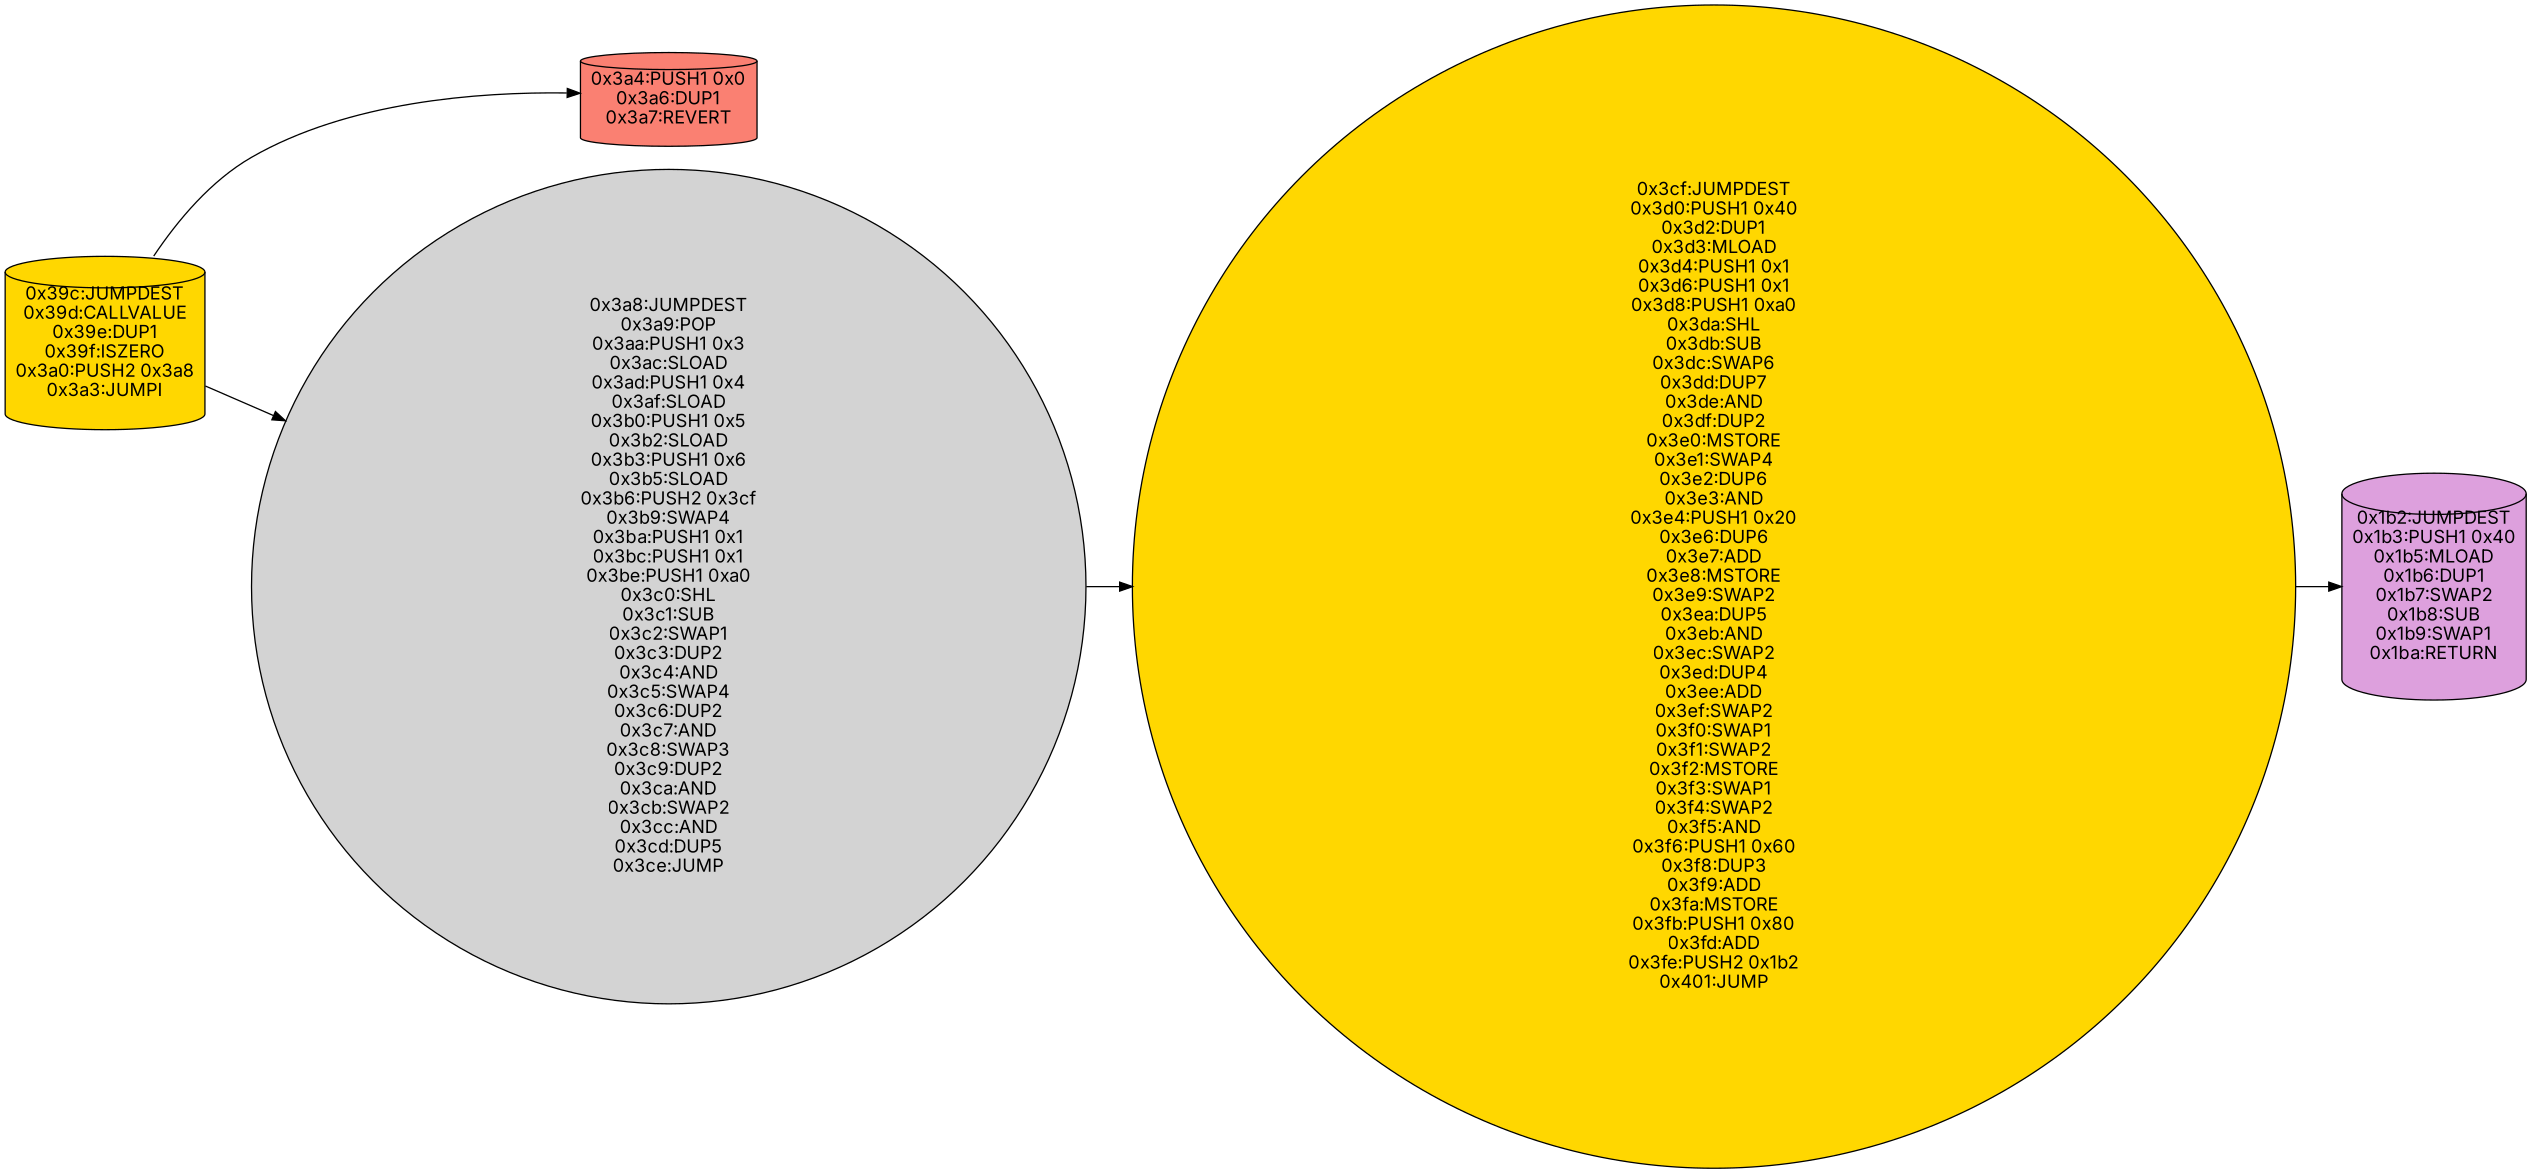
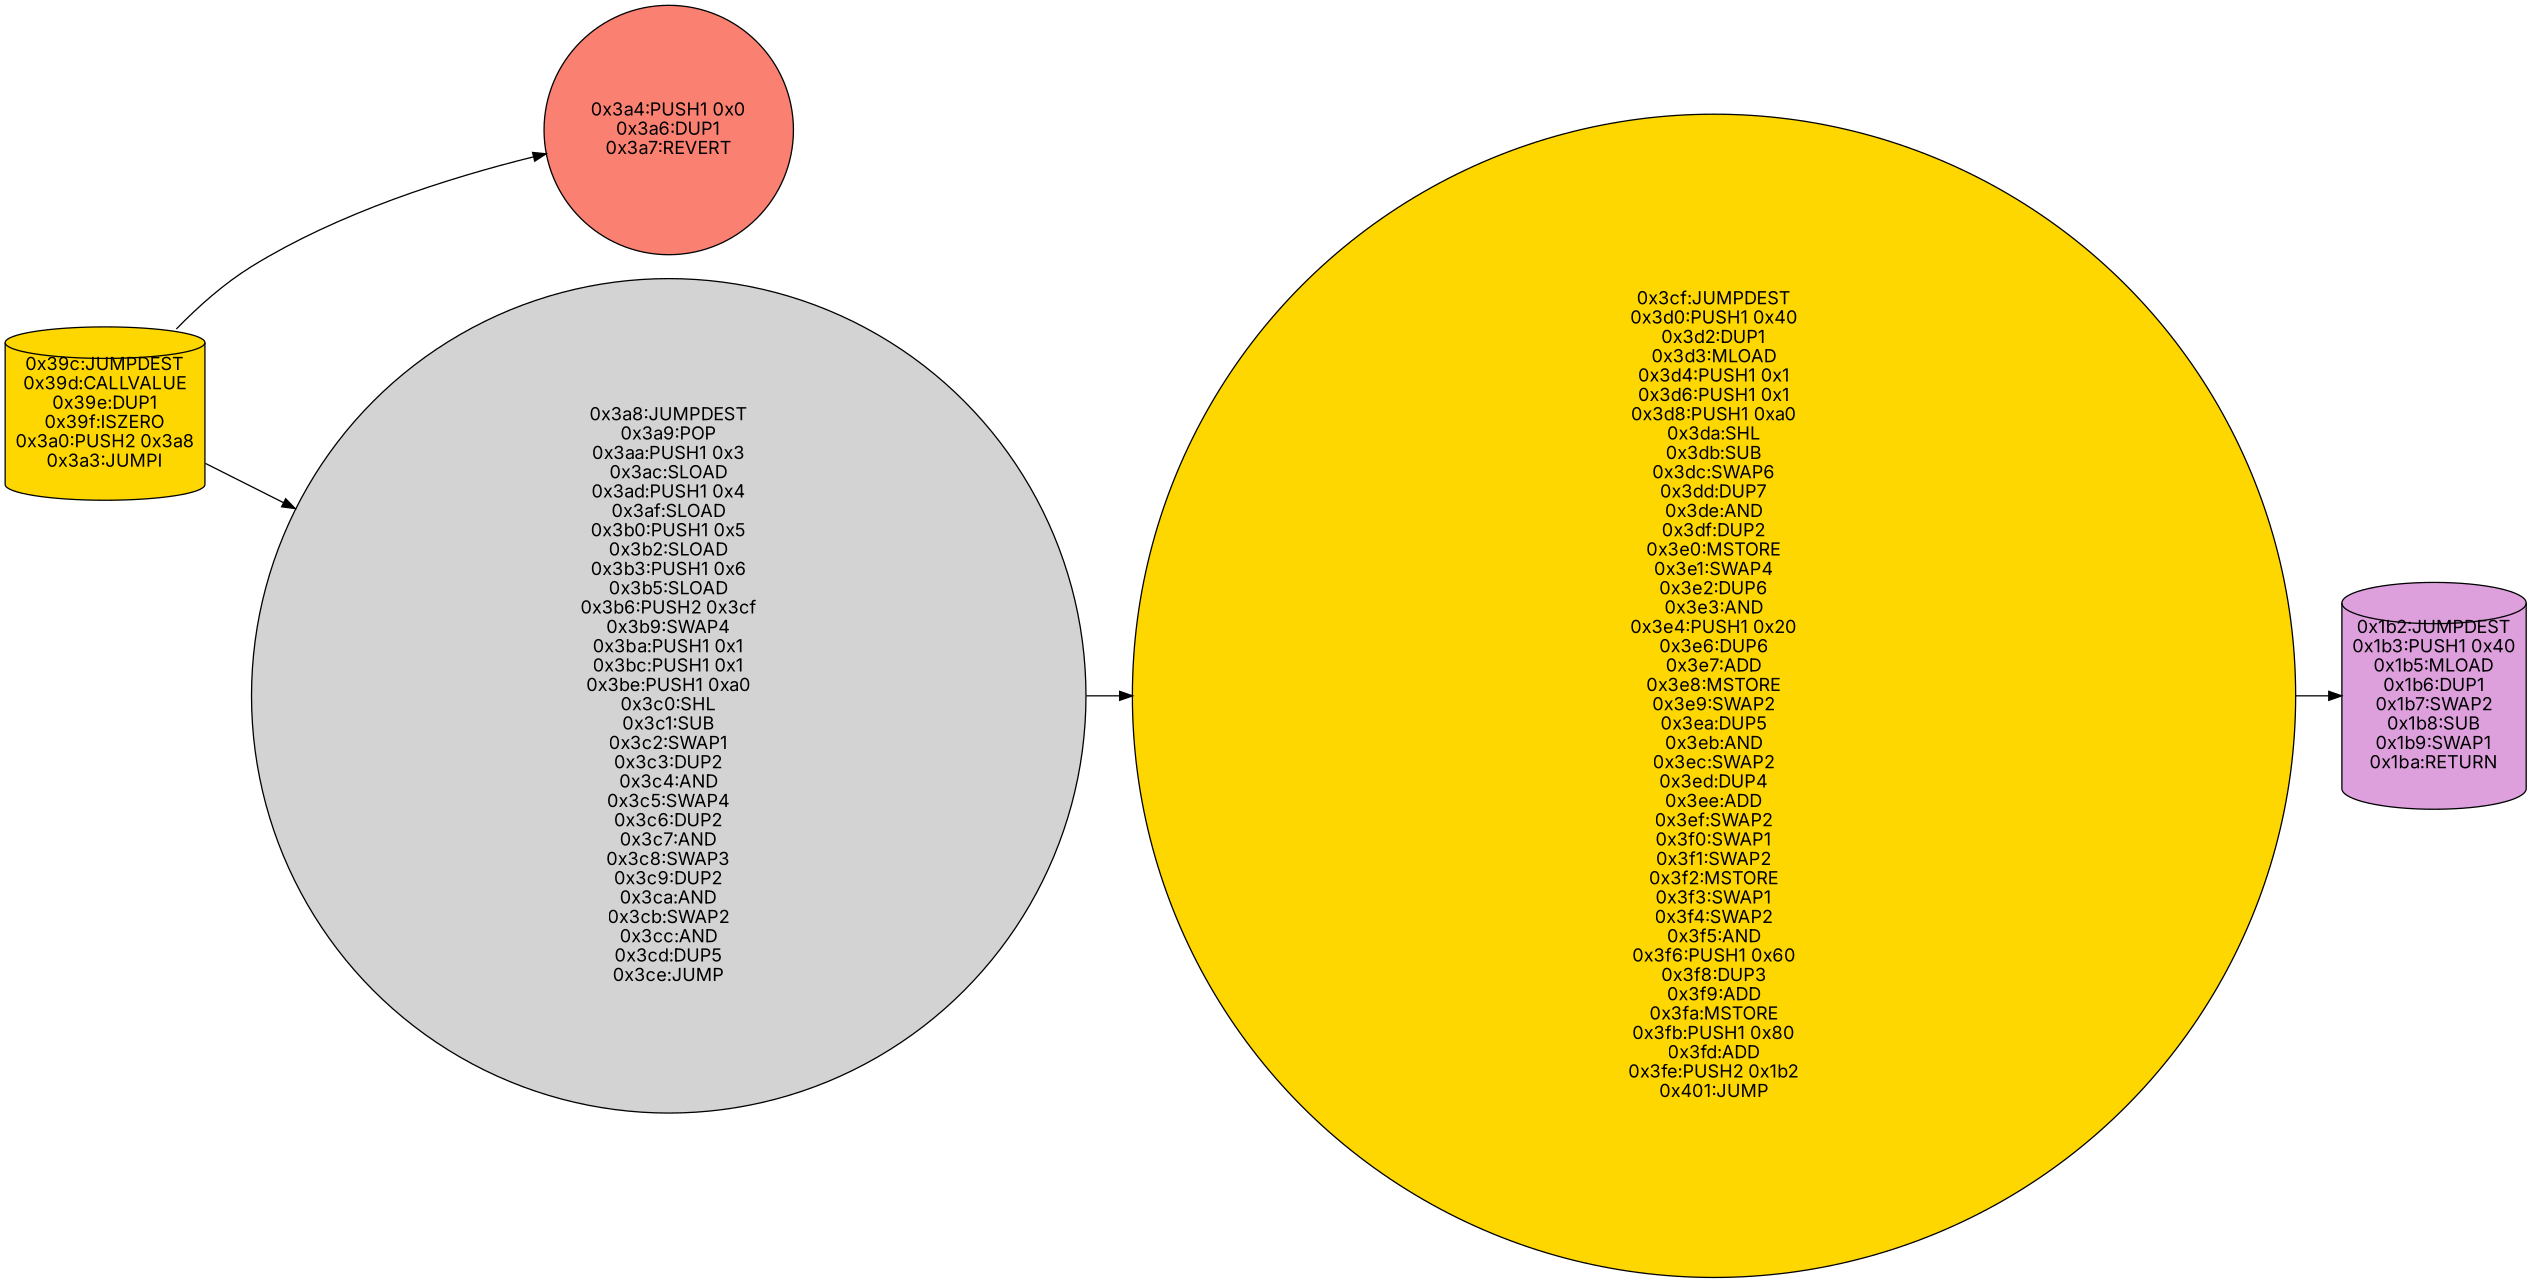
(669, 99) -> (669, 130)
